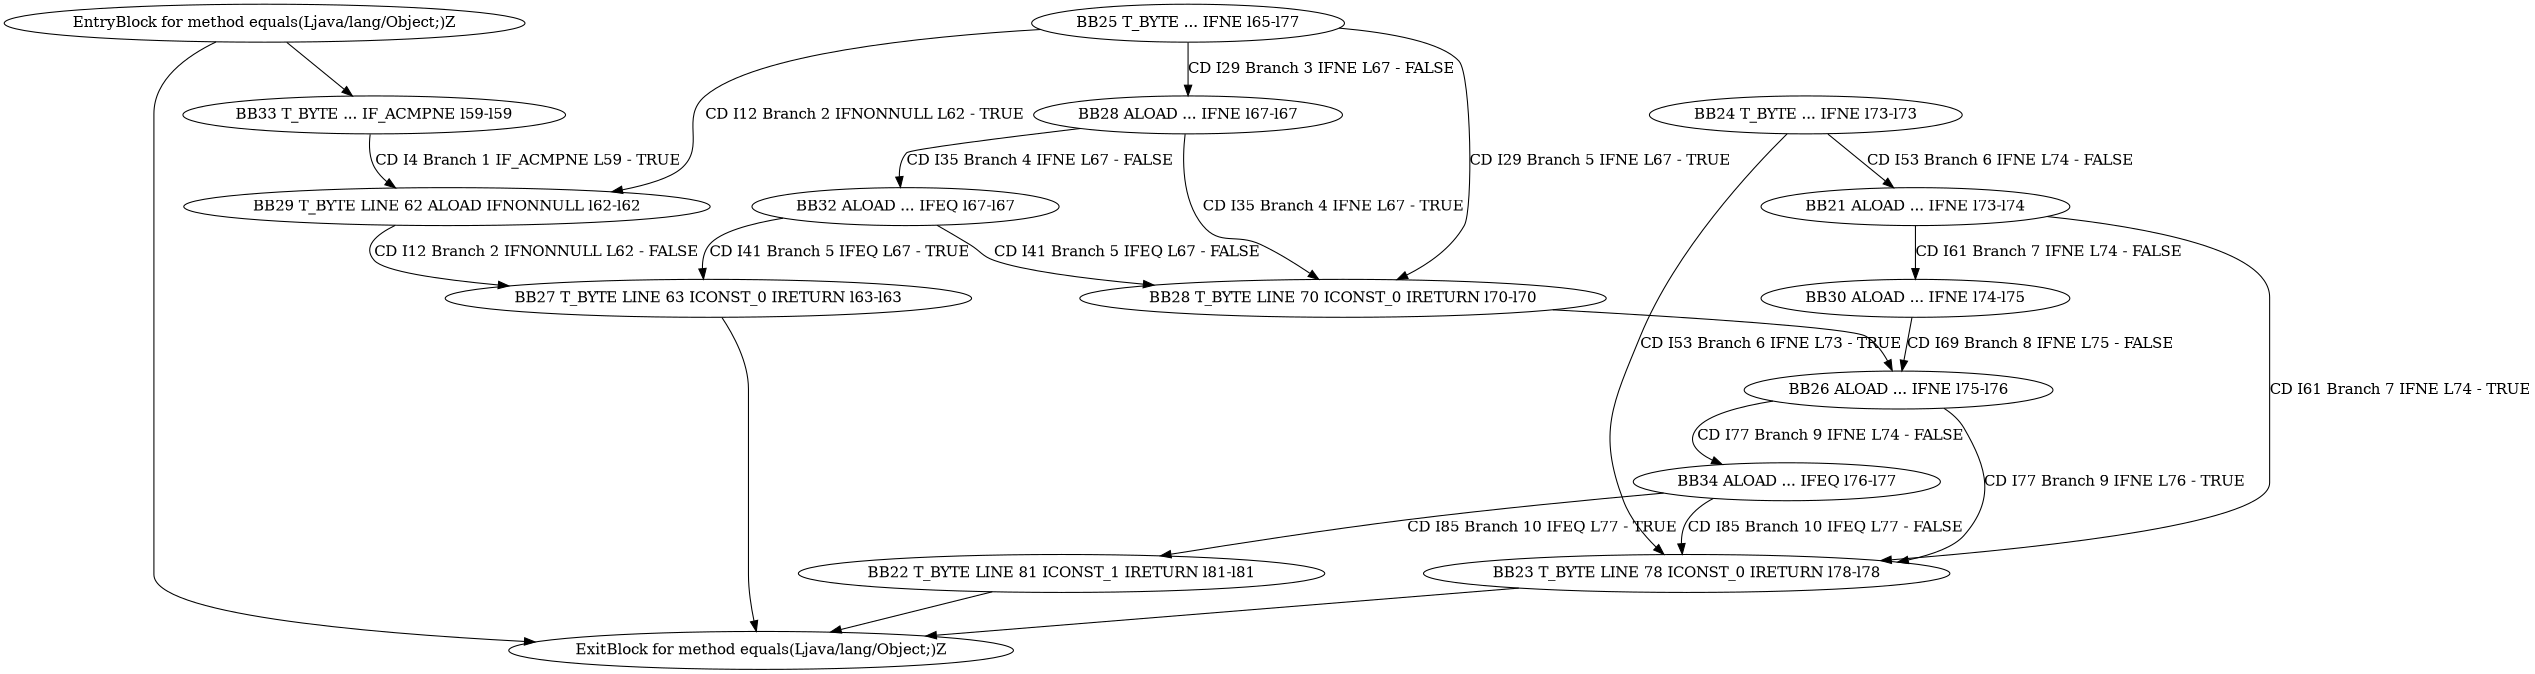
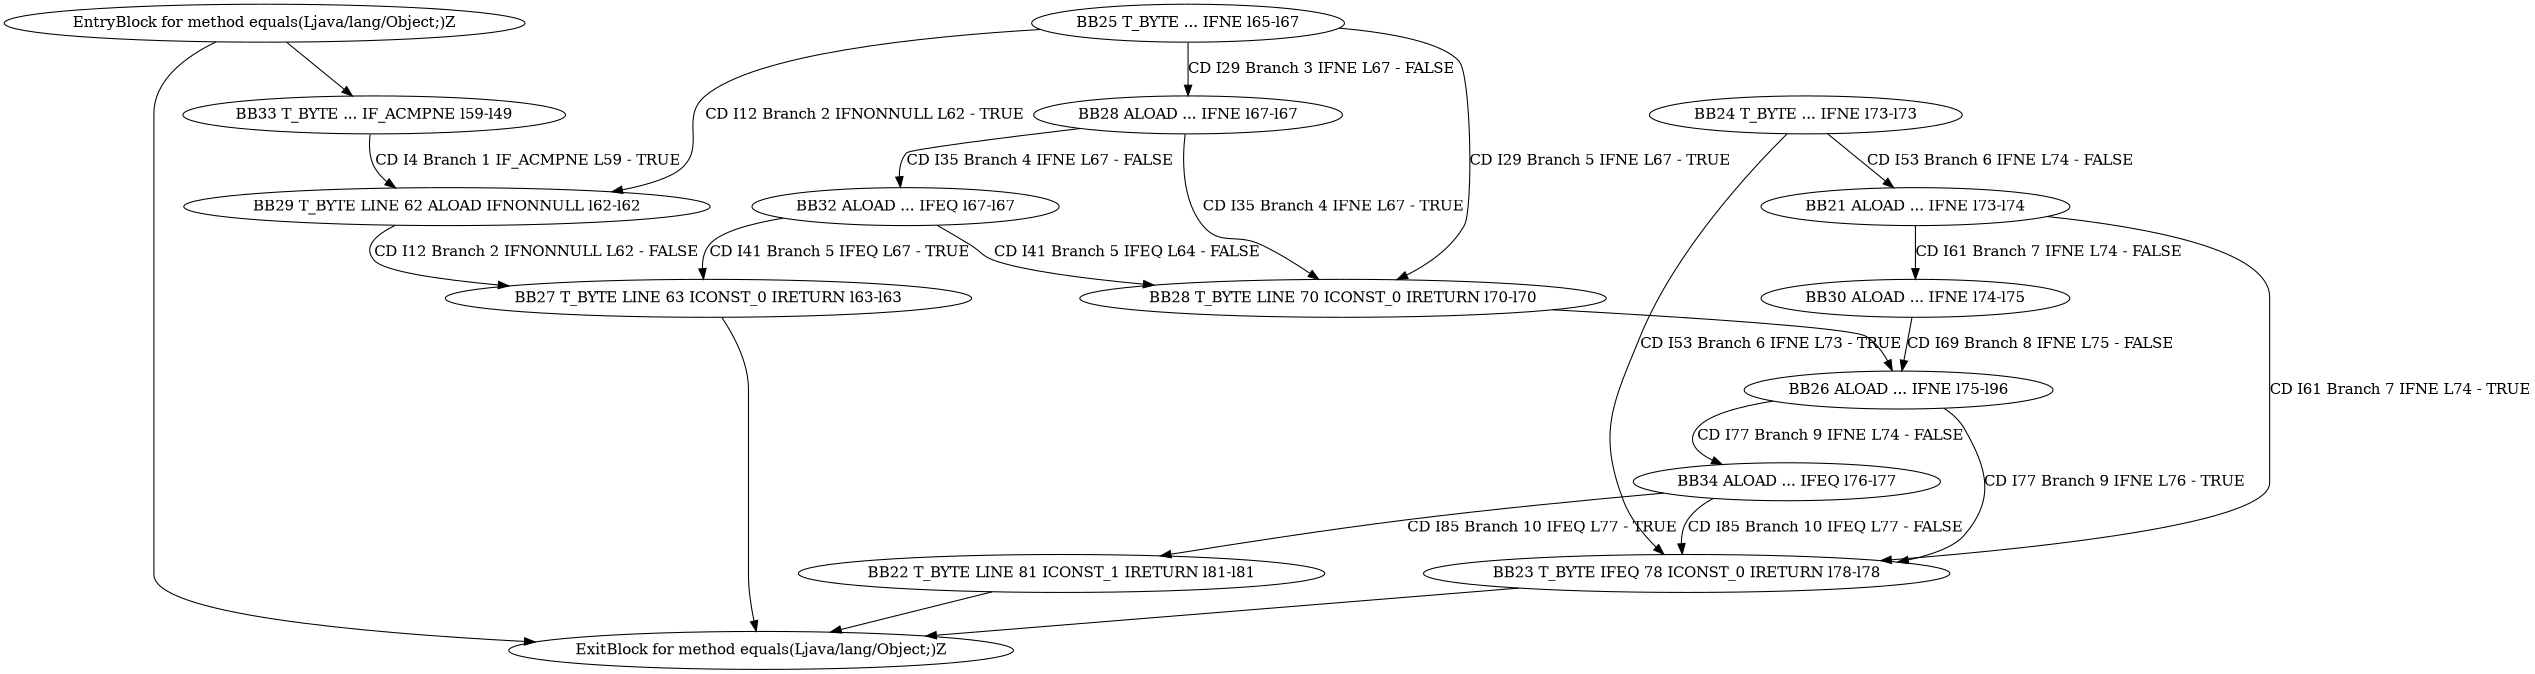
(1188, 23) -> (1188, 23)
(374, 115) -> (374, 115)
(1127, 252) -> (1127, 252)
(1899, 390) -> (1899, 390)
(1687, 573) -> (1687, 573)
